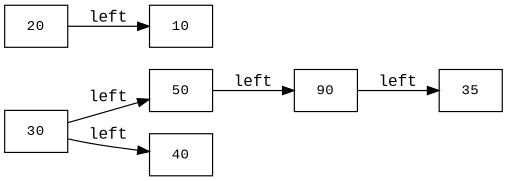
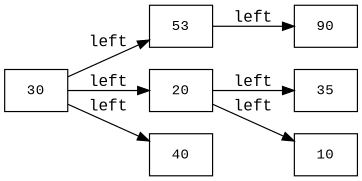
none -> (103, 91)
(181, 91) -> (181, 26)
(392, 91) -> (248, 91)
